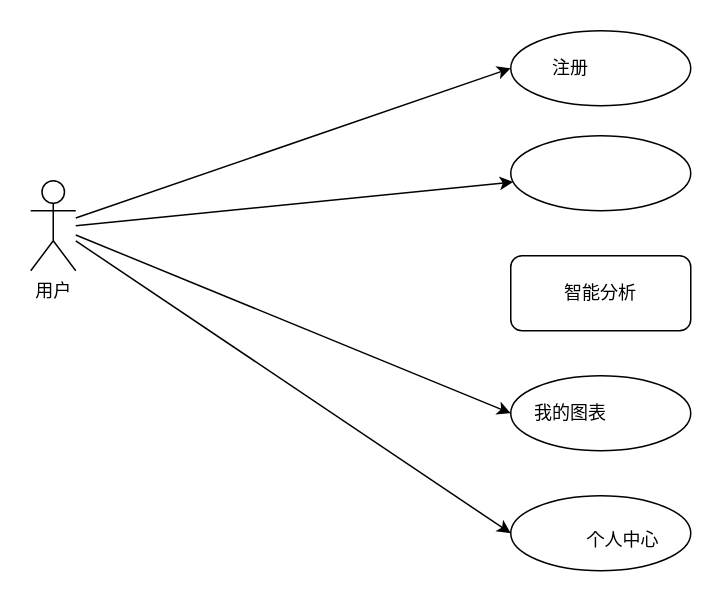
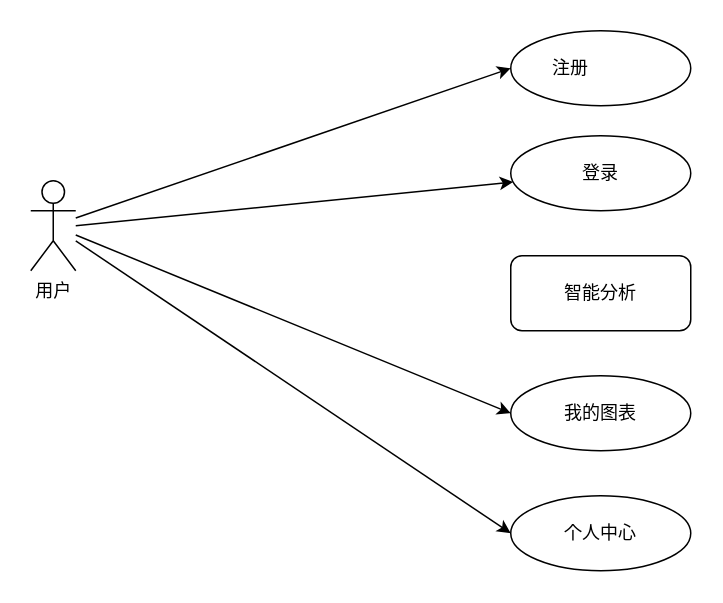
none -> (601, 173)
(571, 413) -> (601, 413)
(623, 541) -> (601, 533)
